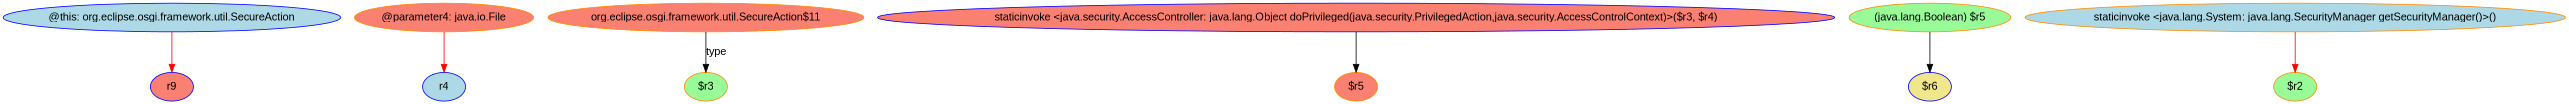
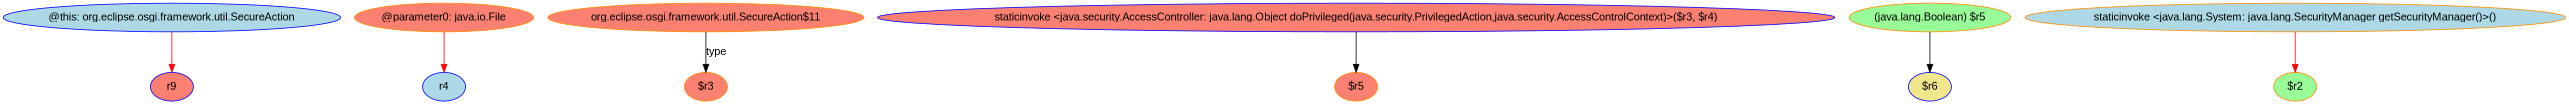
(444, 18) -> (444, 18)
(706, 87) -> (706, 87)
